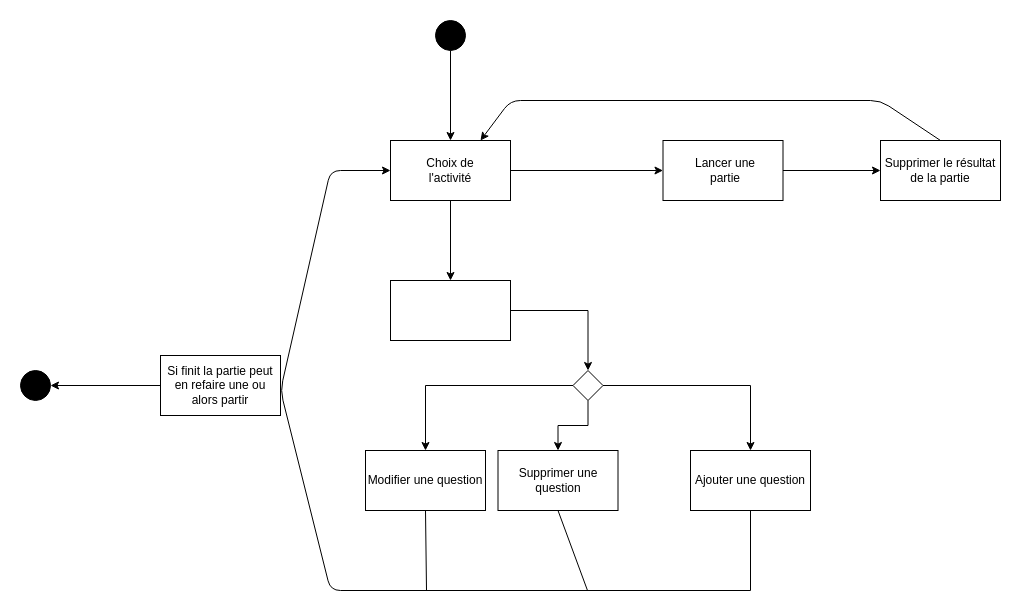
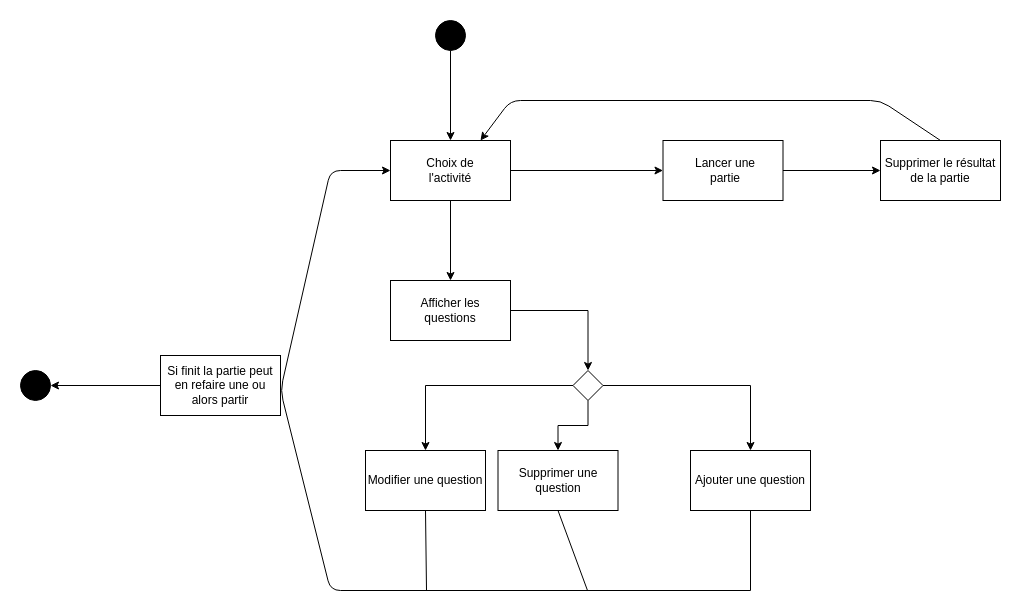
none -> (451, 311)
